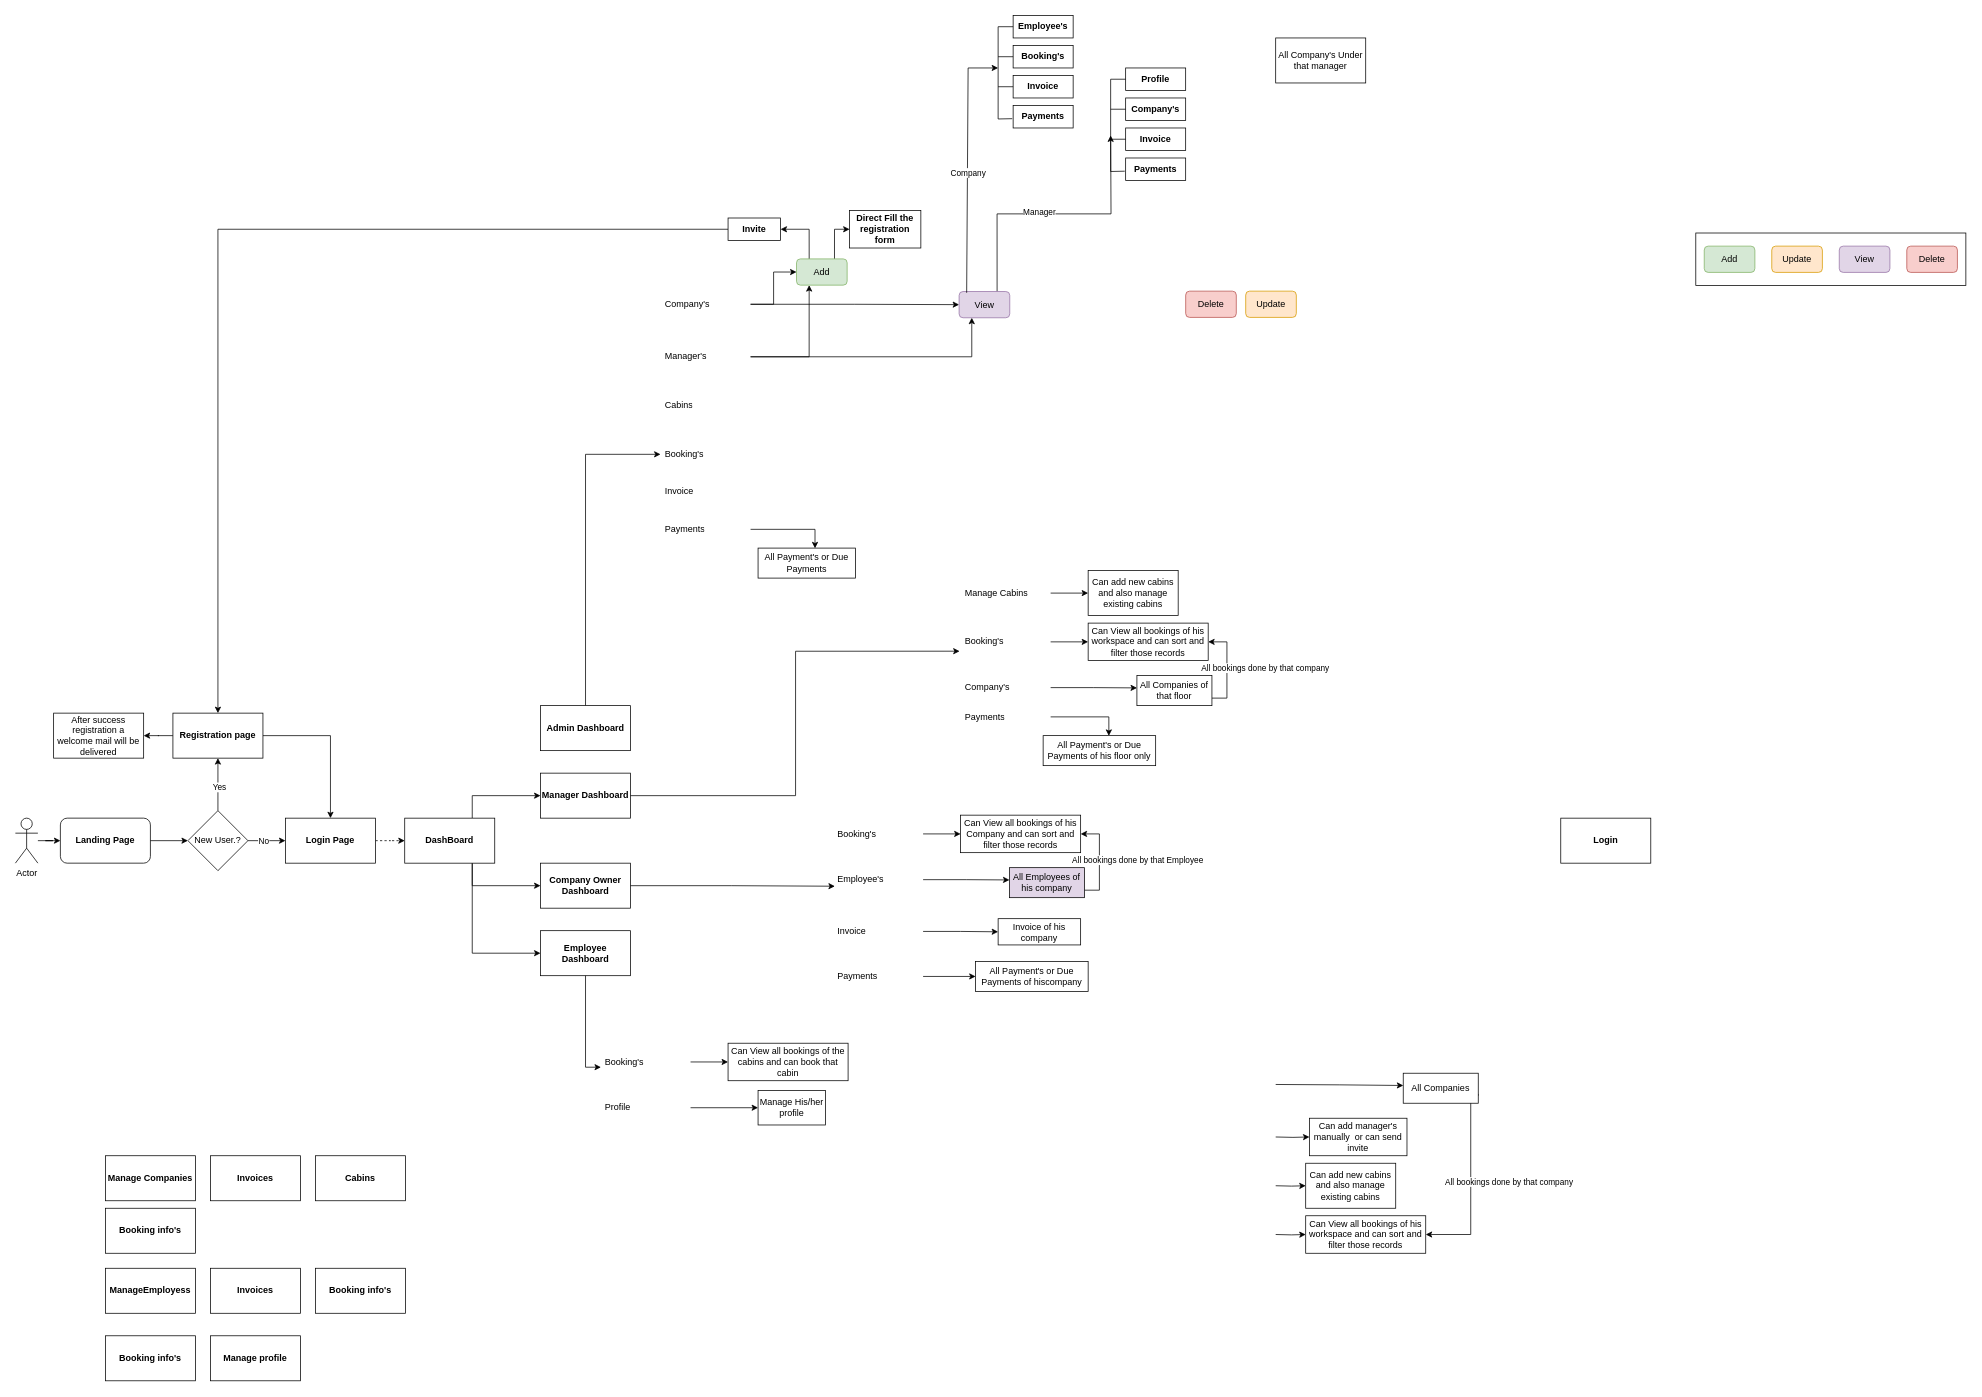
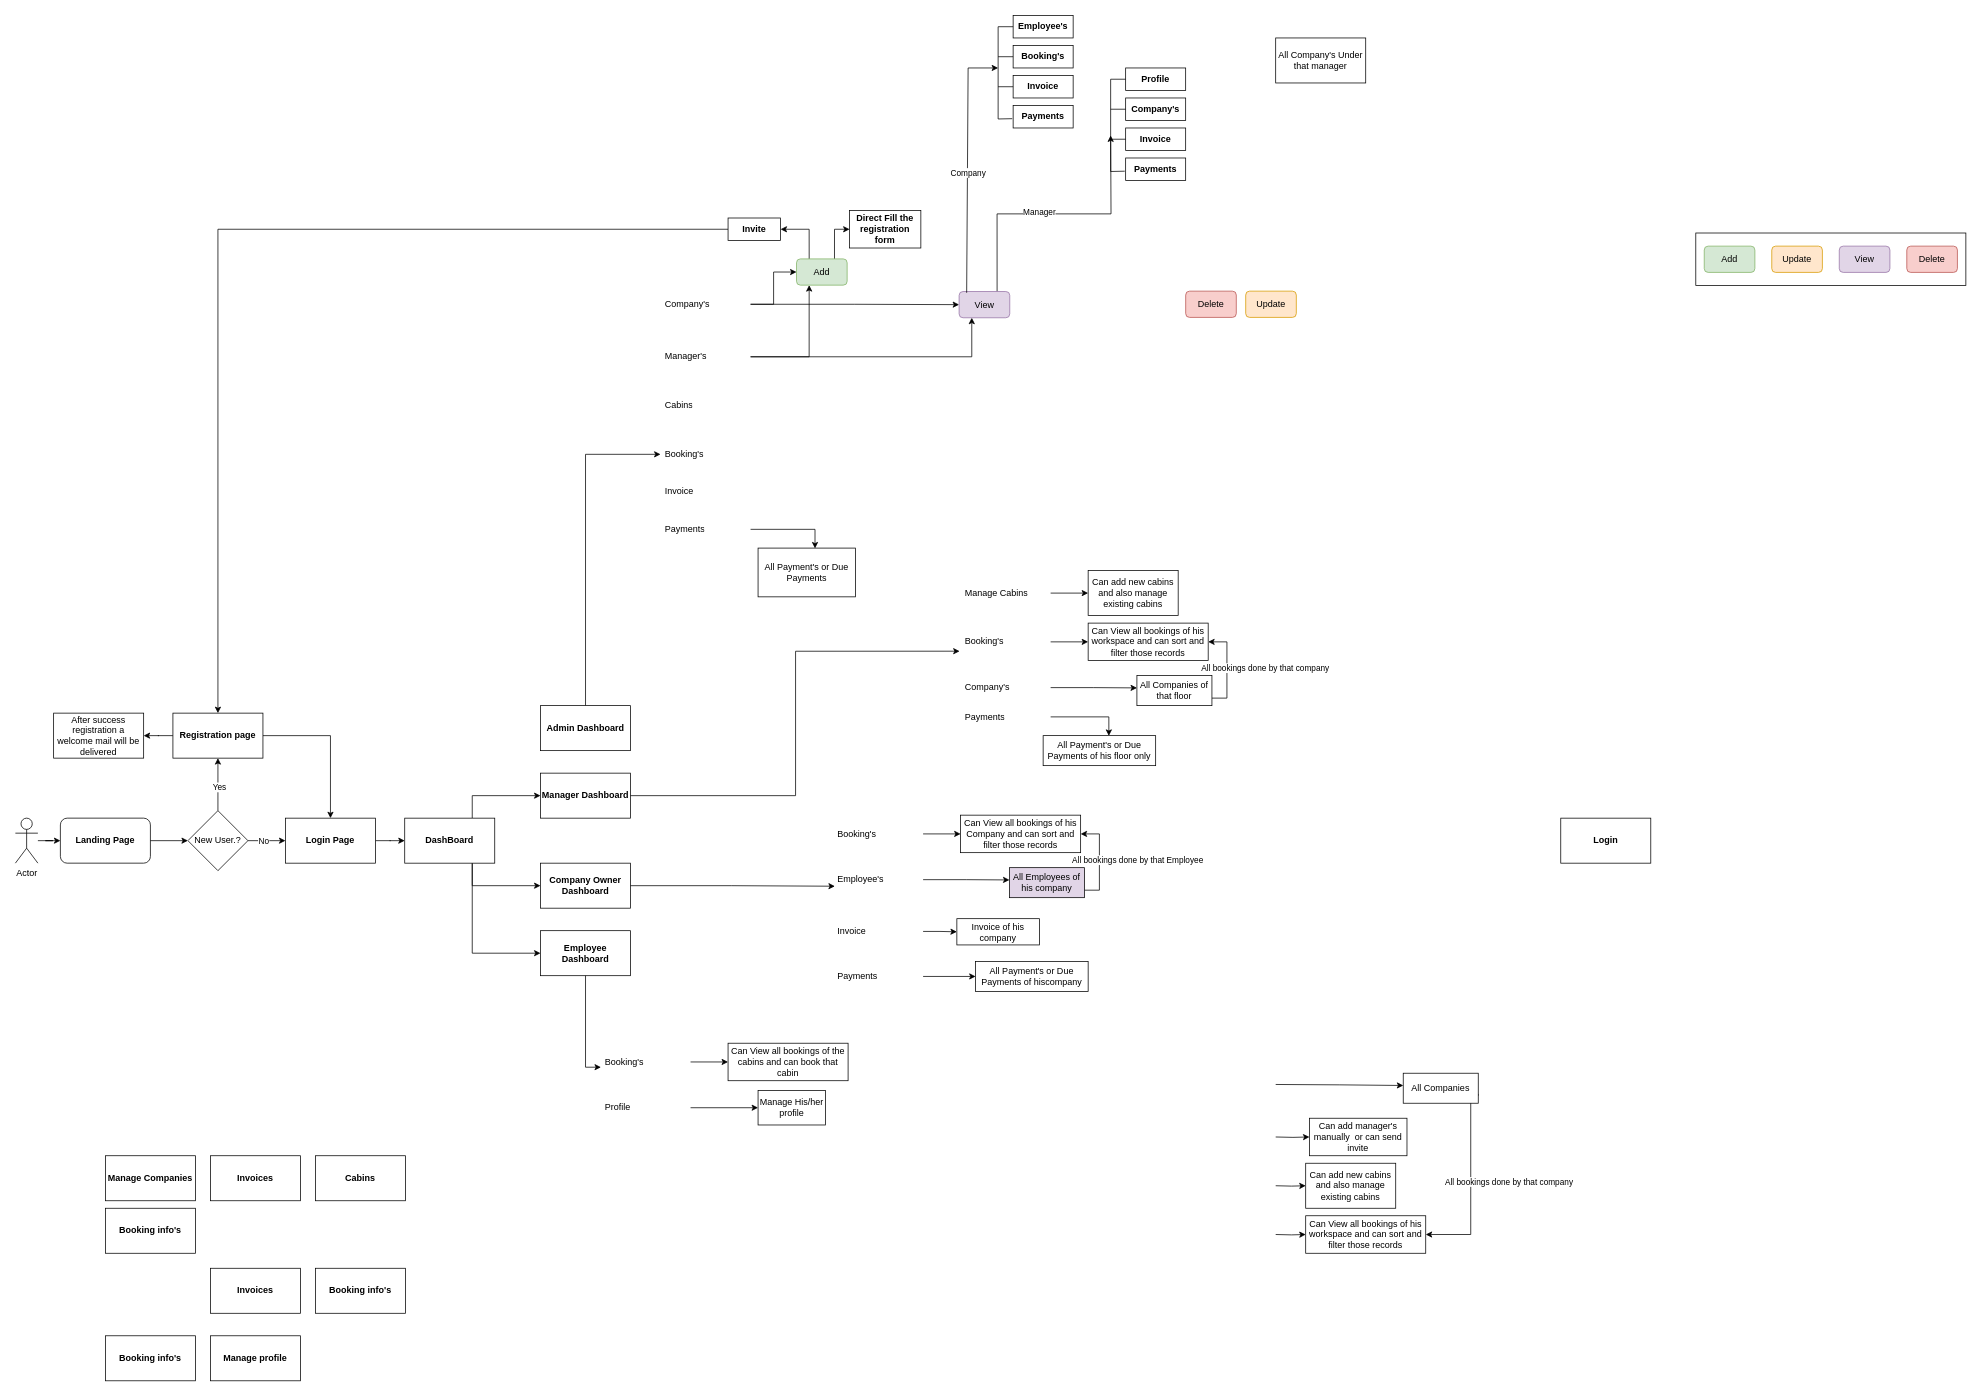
(807, 563) -> (807, 572)
(387, 840) -> (387, 840)
(1039, 932) -> (998, 932)
(150, 1290) -> none
